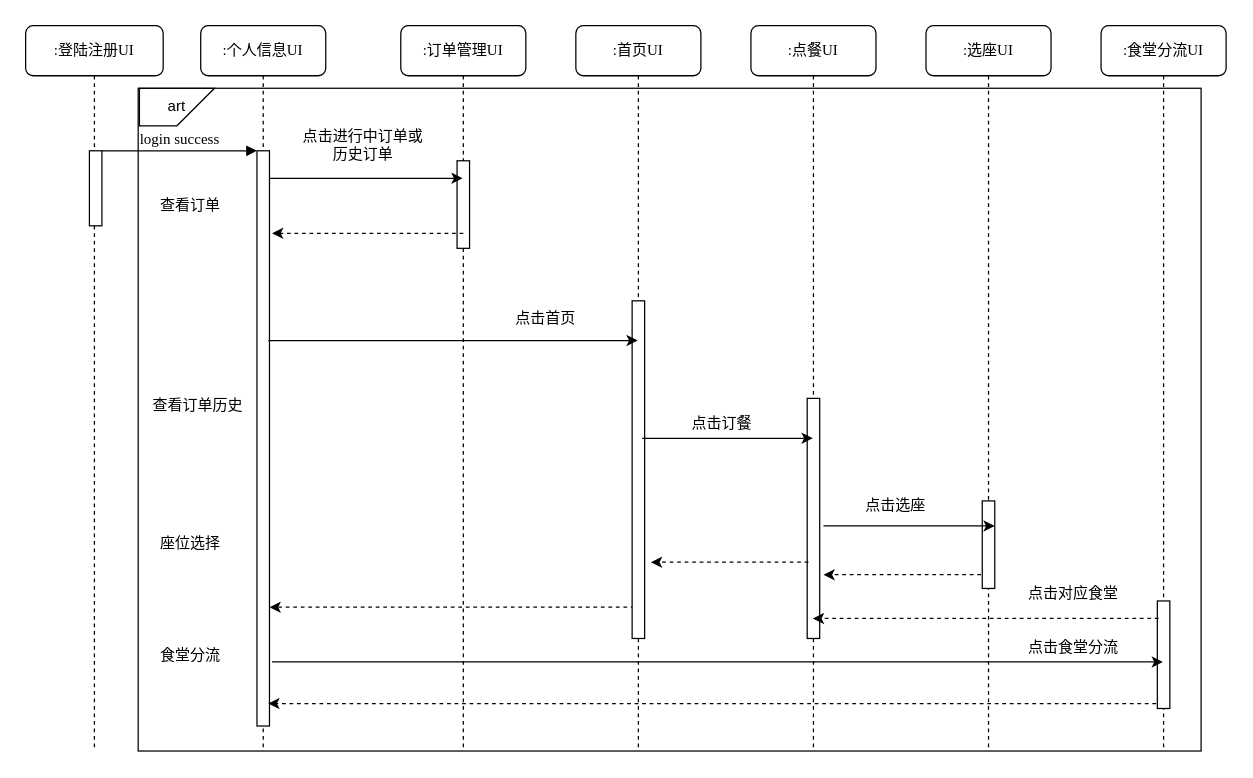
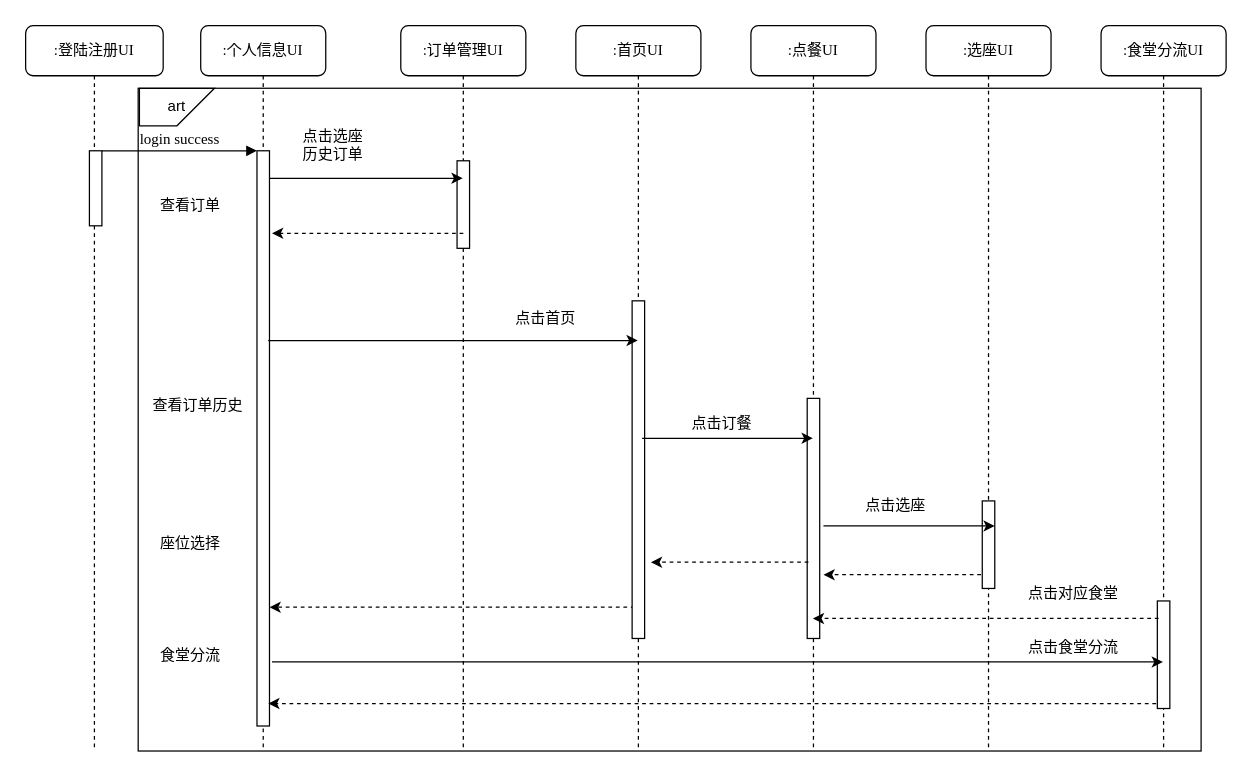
(363, 146) -> (333, 146)
